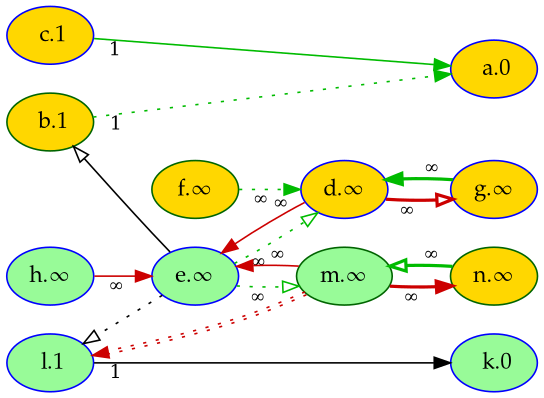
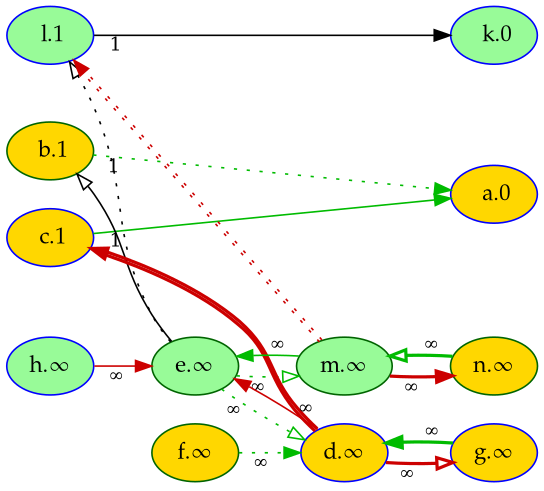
(276, 265) -> (276, 355)
(195, 276) -> (195, 366)
none -> (232, 318)
